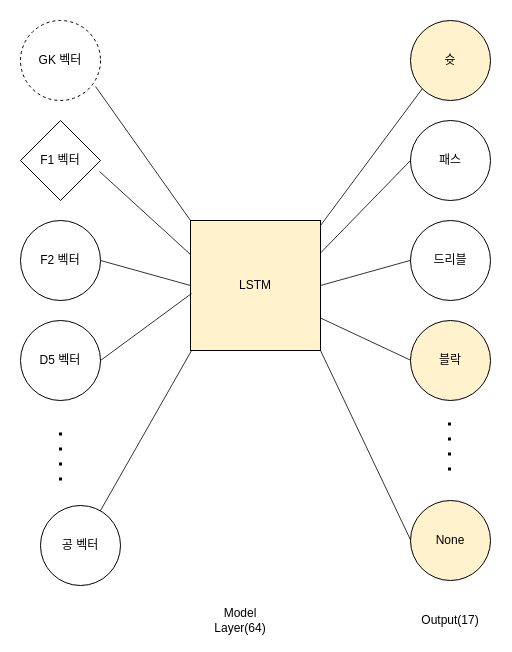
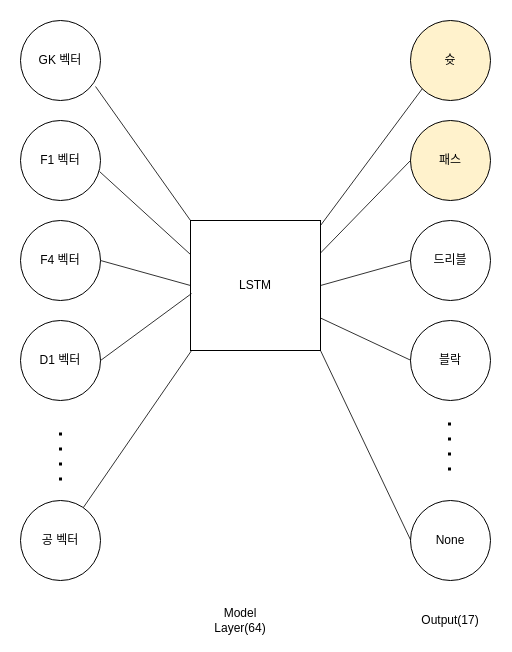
(61, 61) -> (61, 61)
(61, 161) -> (61, 161)
(451, 161) -> (451, 161)
(61, 261) -> (61, 261)
(256, 286) -> (256, 286)
(61, 361) -> (61, 361)
(451, 361) -> (451, 361)
(451, 541) -> (451, 541)
(81, 546) -> (61, 541)
